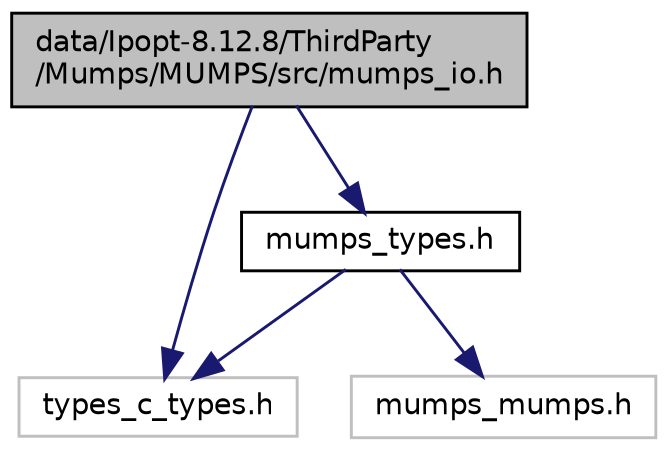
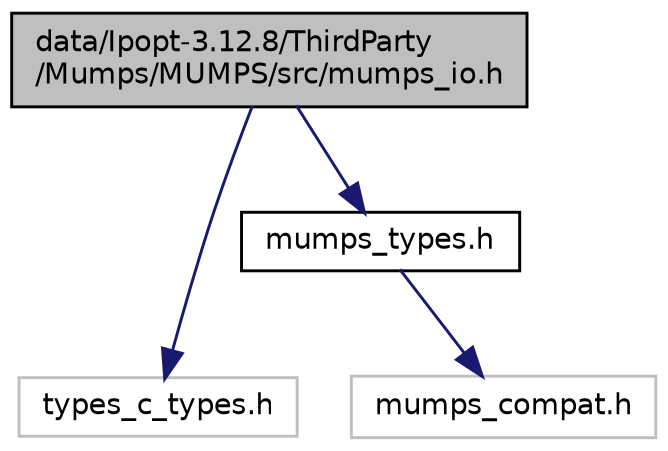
(269, 60) -> (269, 60)
(282, 315) -> none
(504, 407) -> (504, 407)
